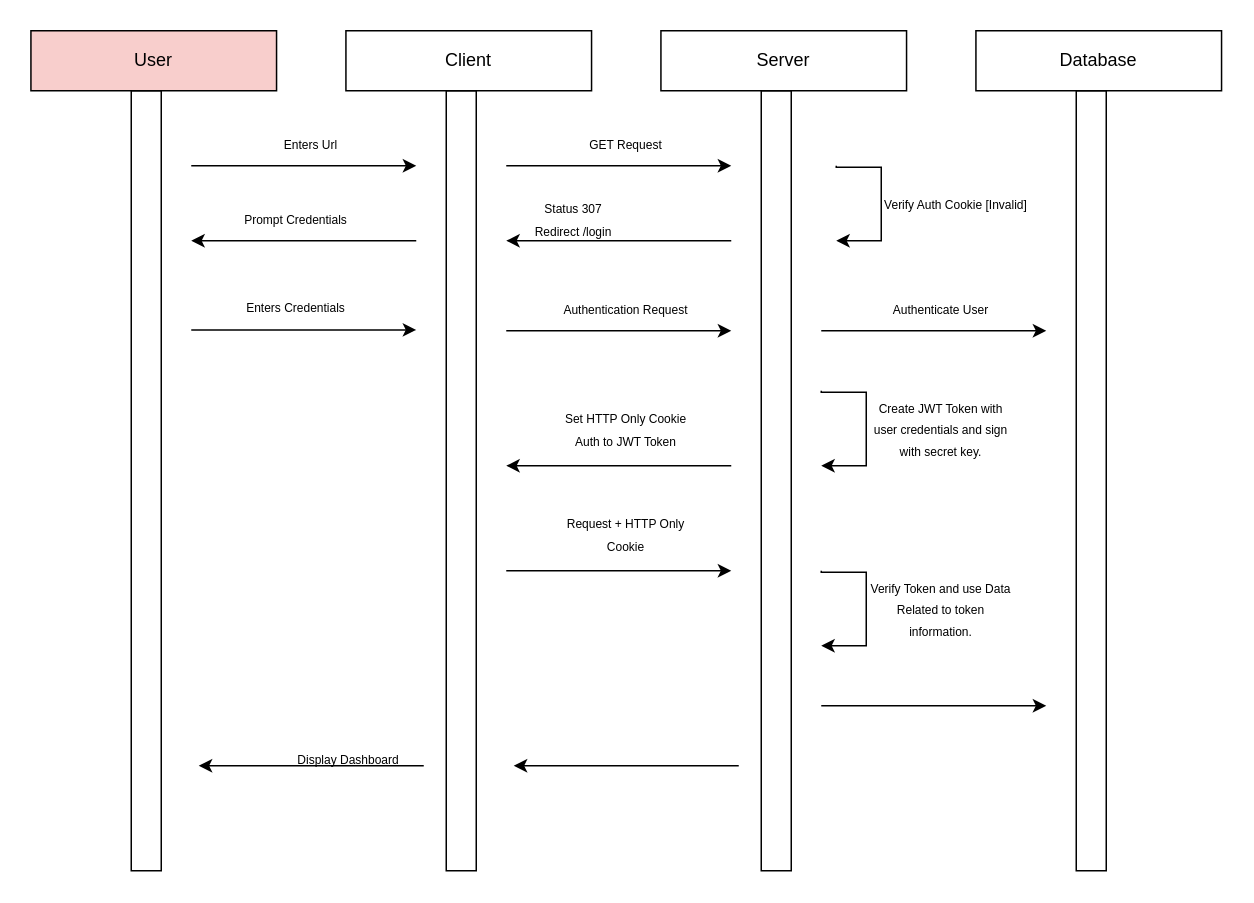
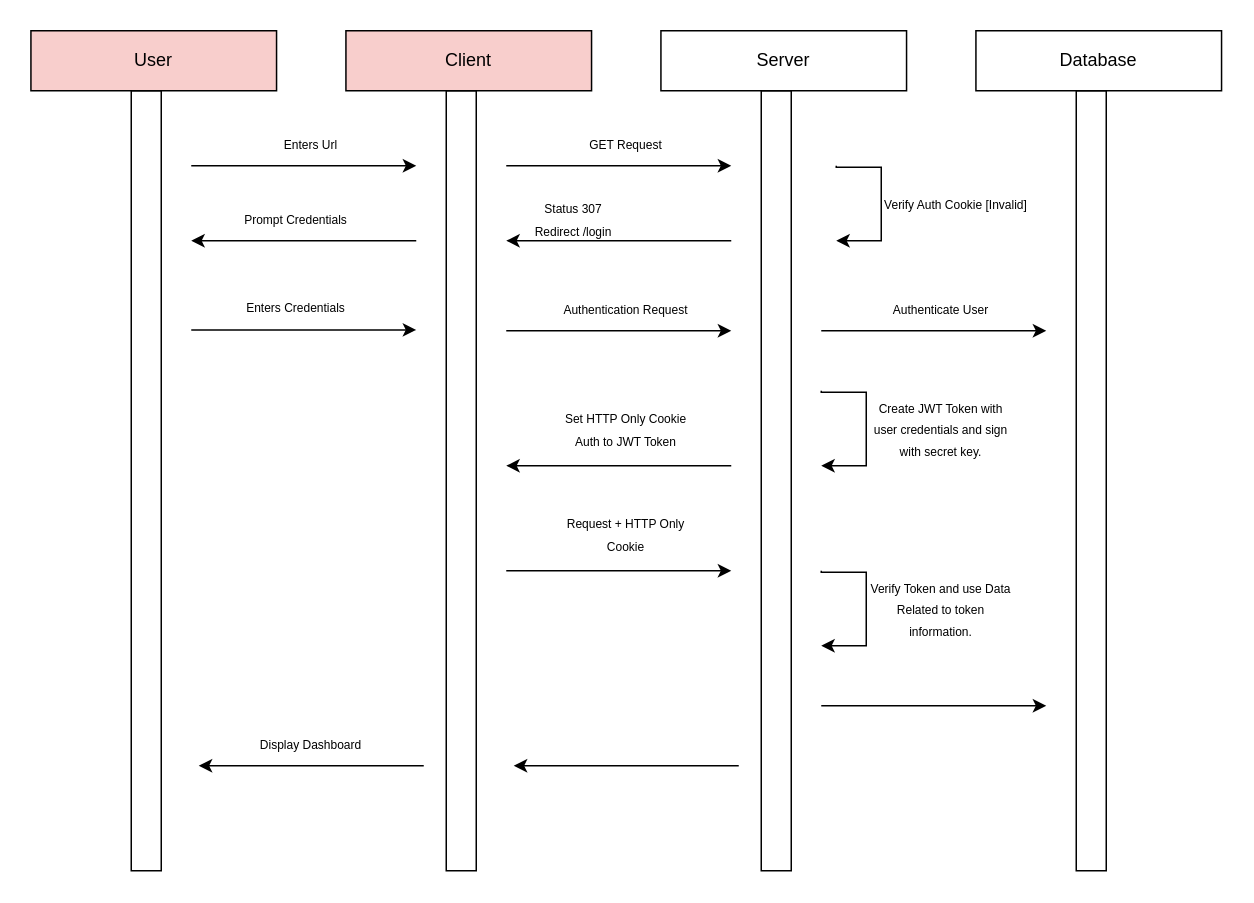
(469, 61) -> (469, 61)
(349, 758) -> (311, 743)
